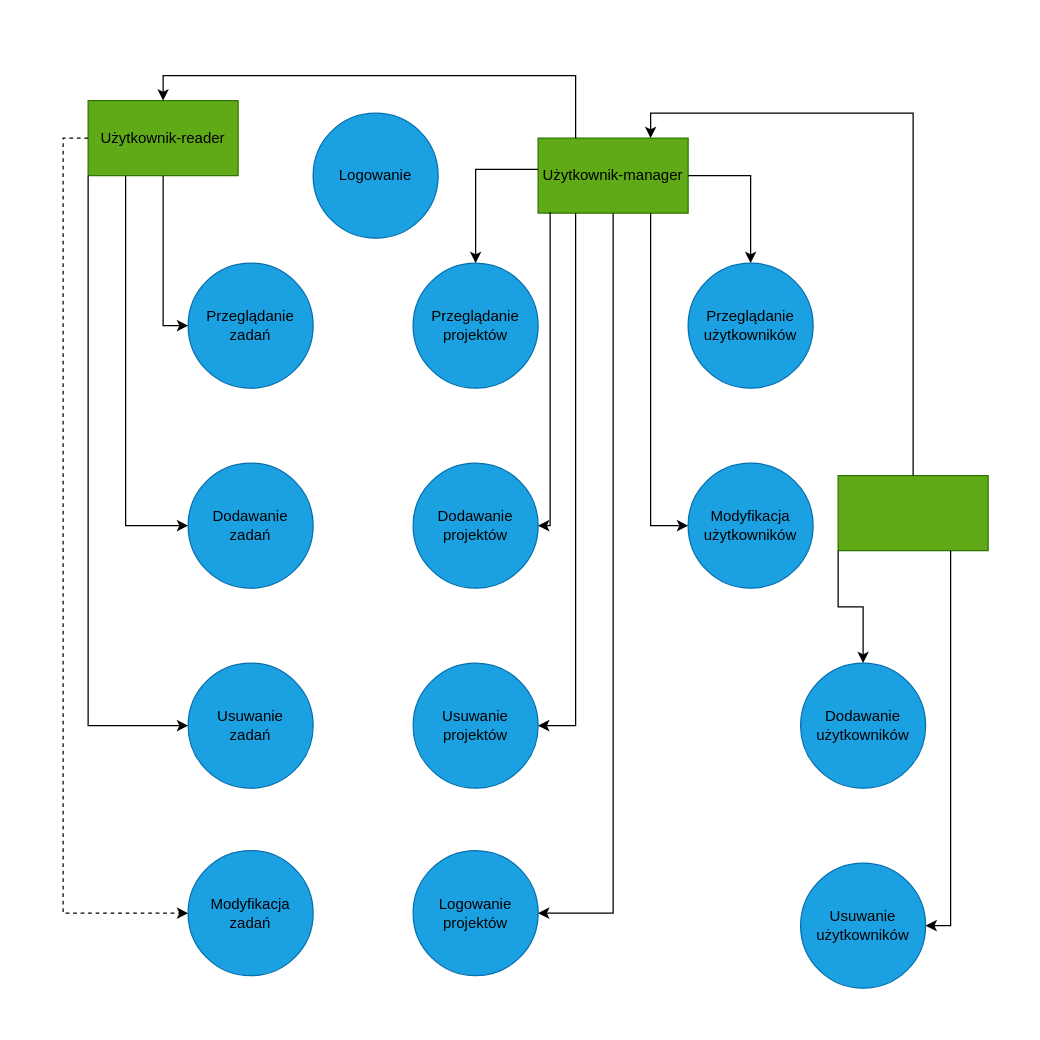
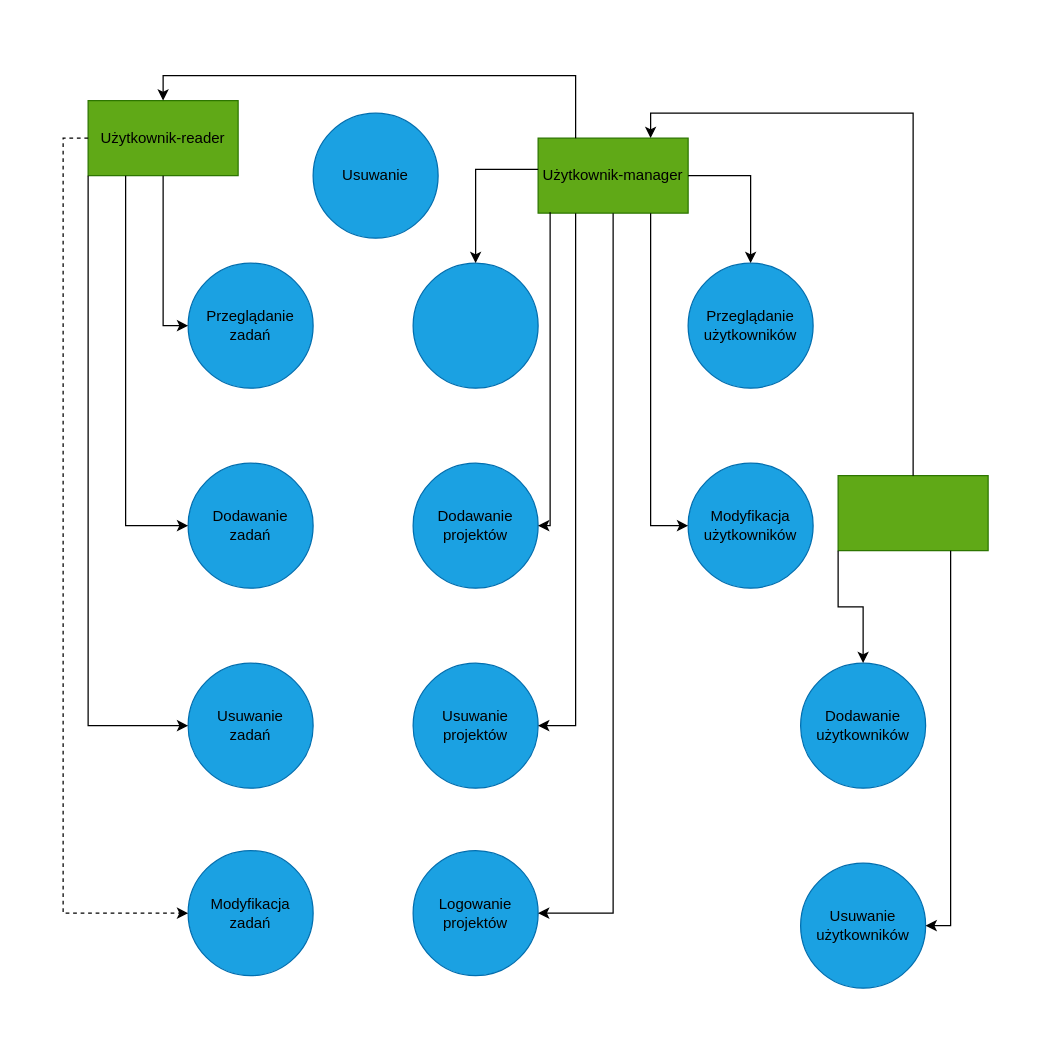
(376, 176) -> (376, 176)
(476, 326) -> none
